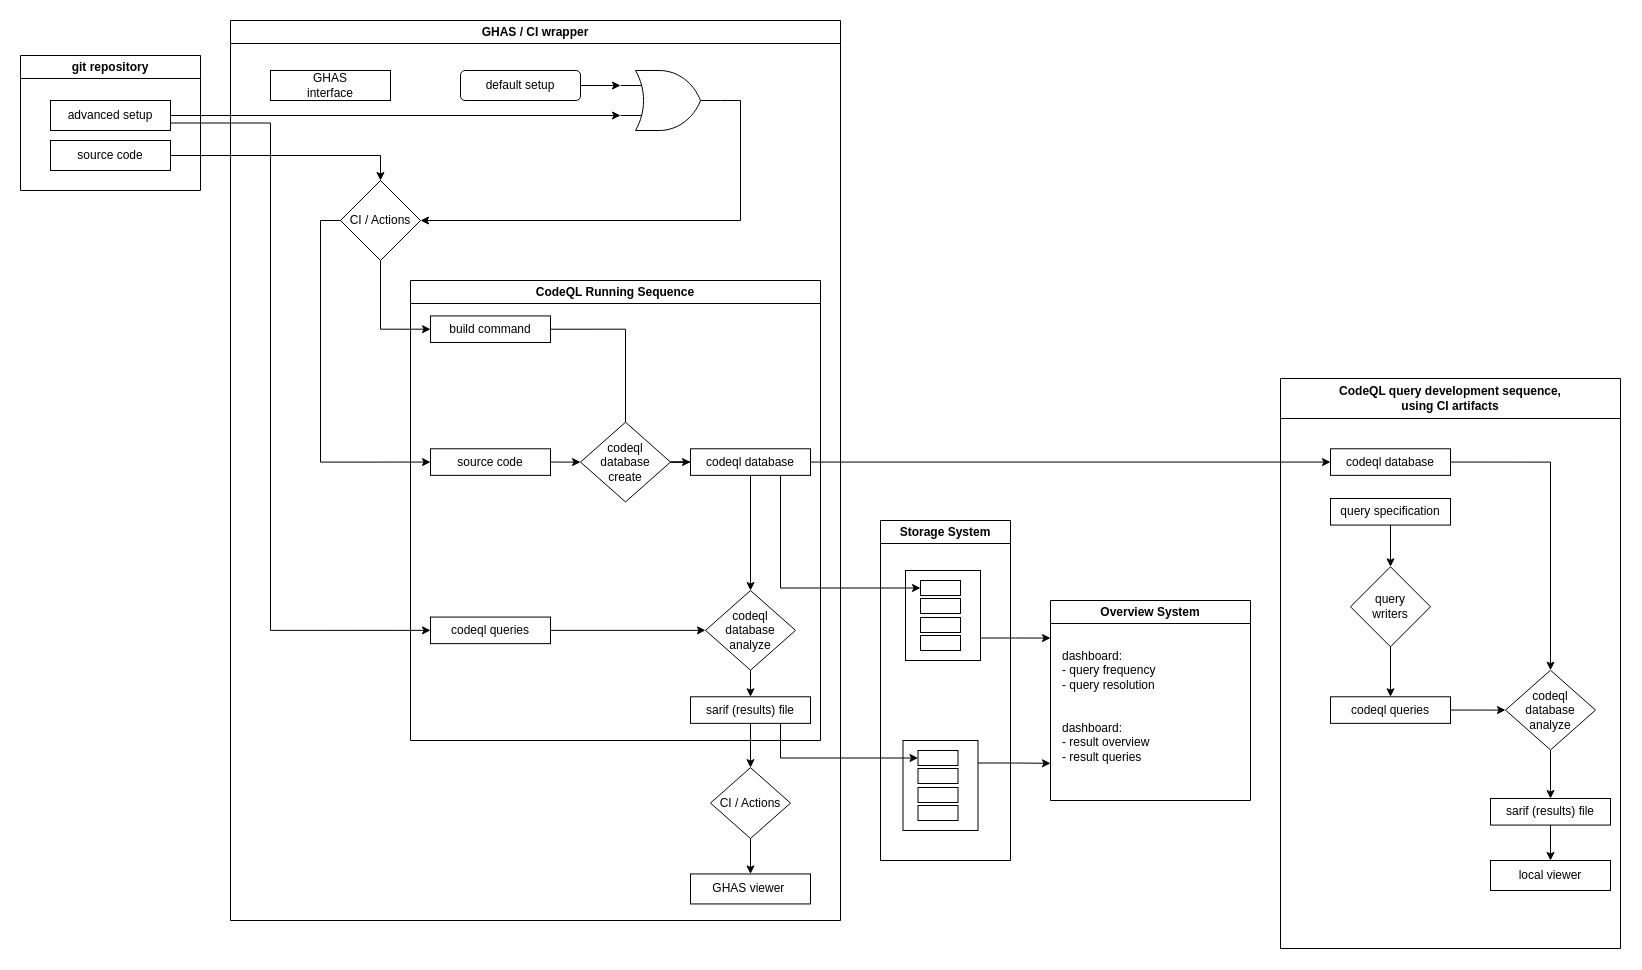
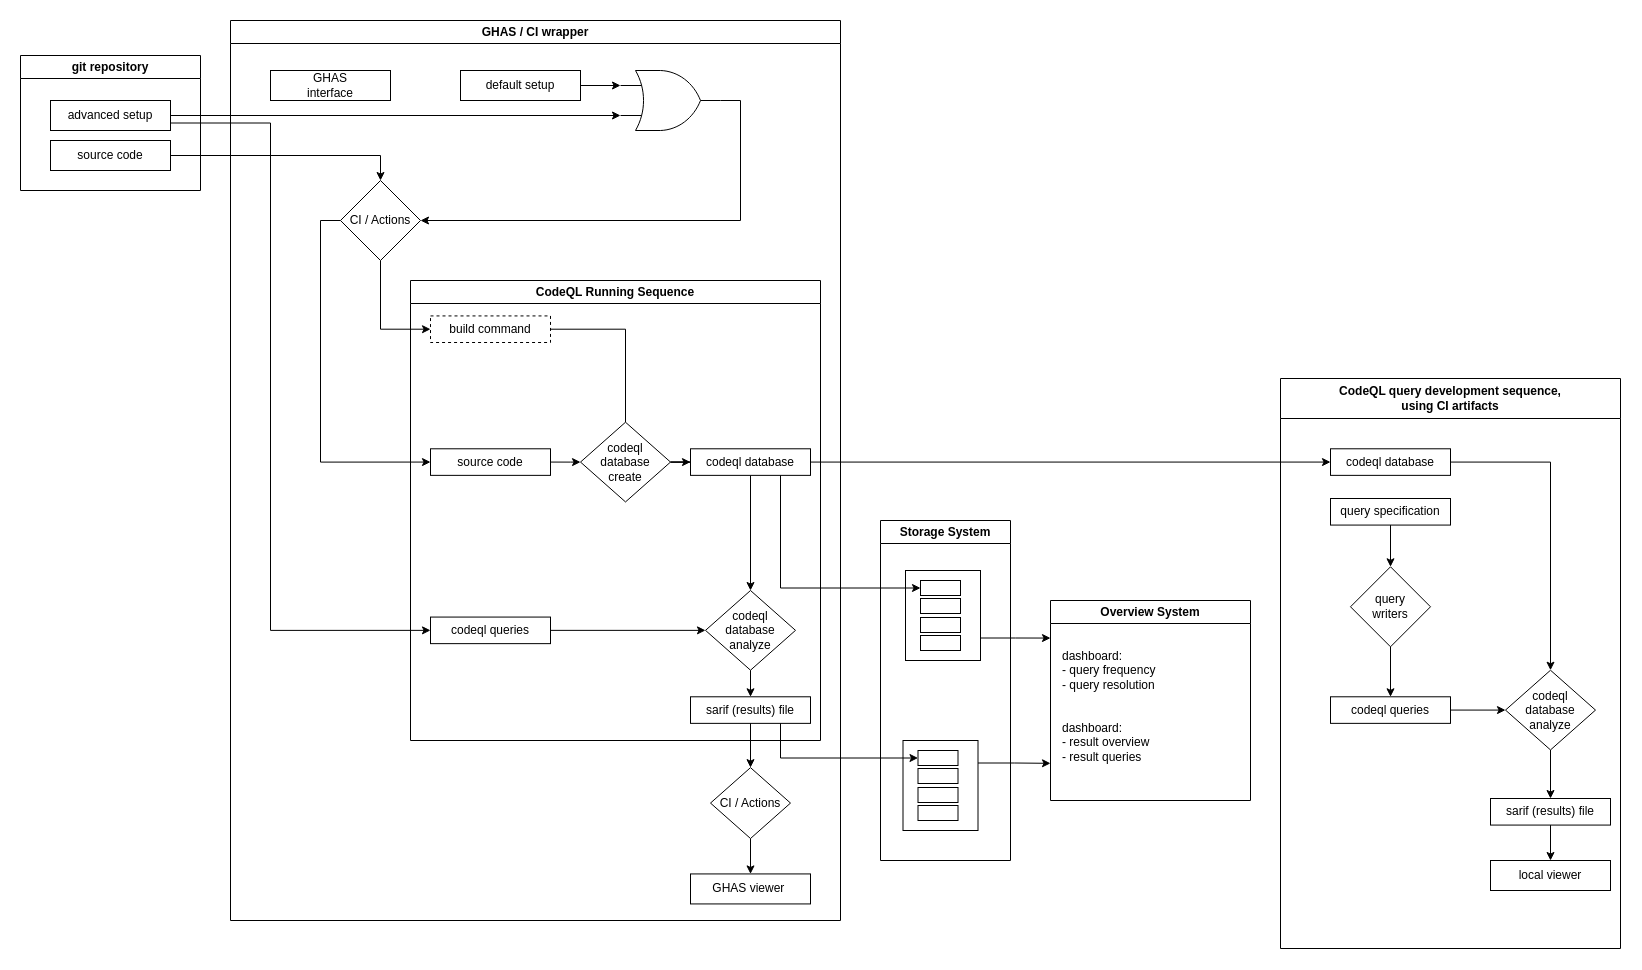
(521, 86) -> (521, 86)
(491, 329) -> (491, 329)
